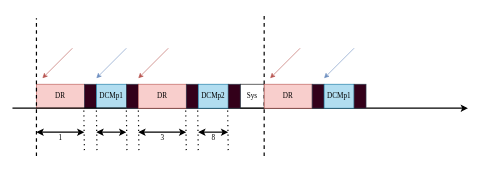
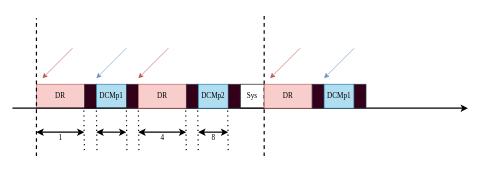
(163, 138) -> (163, 138)
